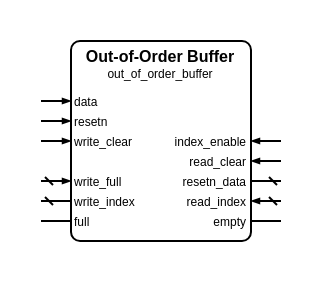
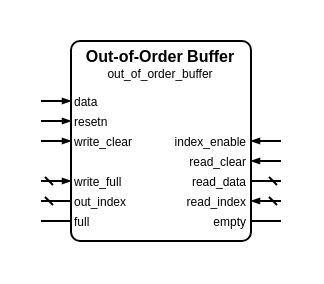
(210, 183) -> (217, 183)
(109, 203) -> (104, 203)
